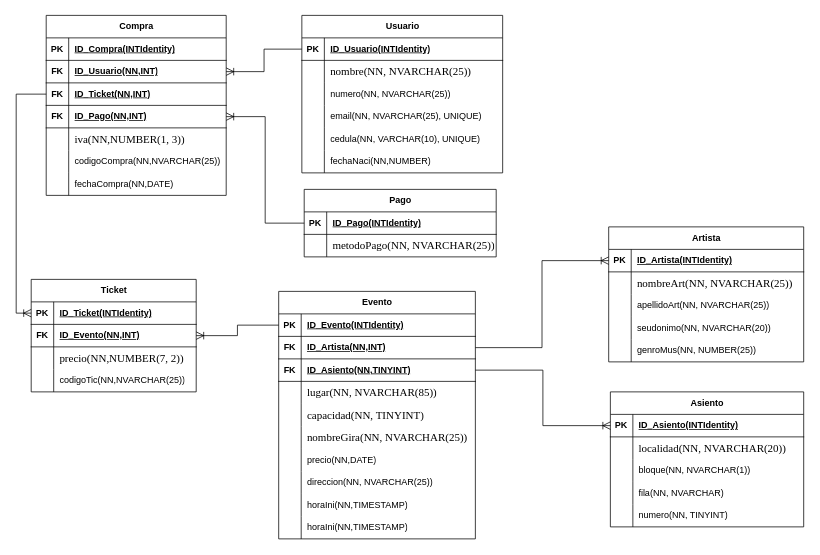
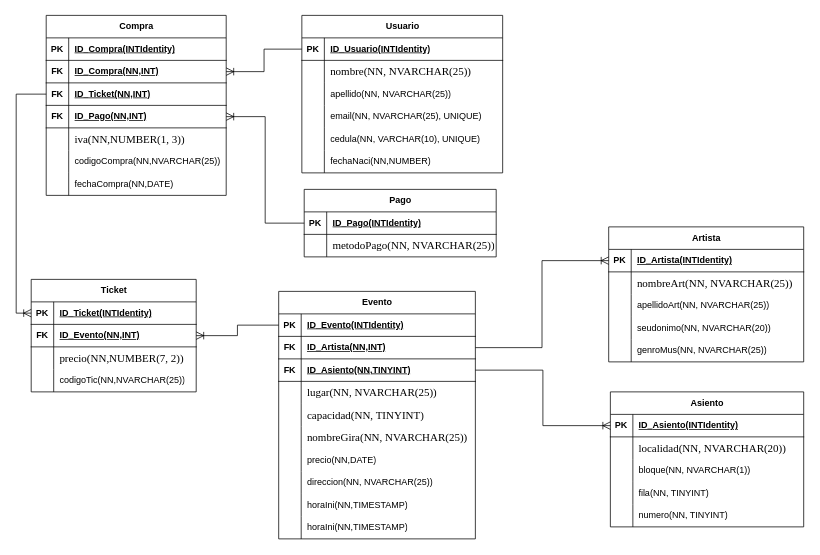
(118, 72) -> (116, 72)
(389, 94) -> (390, 94)
(695, 351) -> (700, 351)
(362, 393) -> (362, 393)
(679, 493) -> (677, 493)
